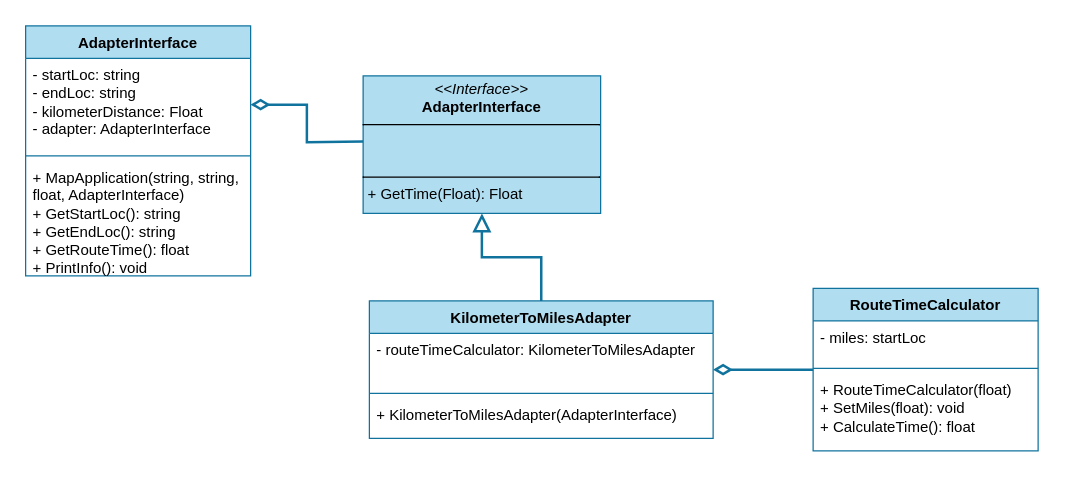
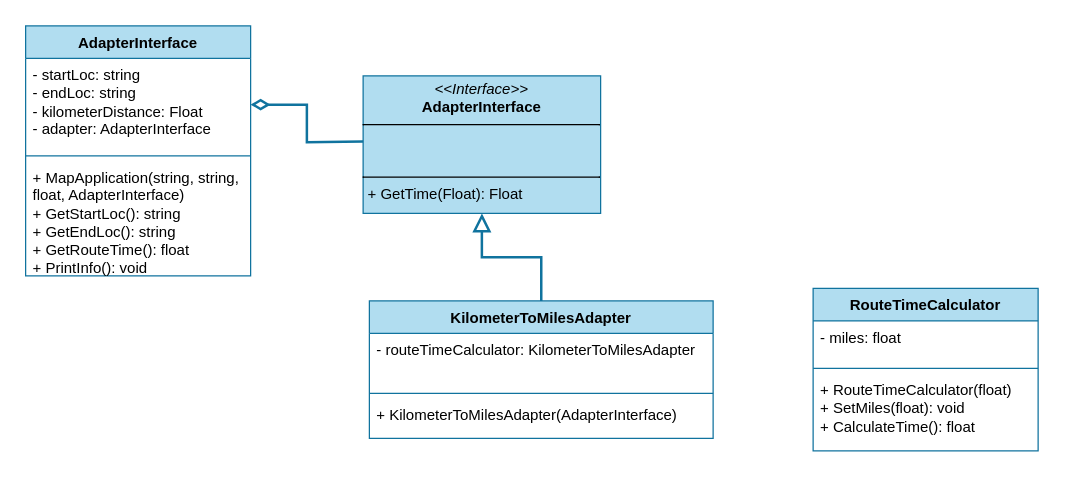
(882, 338) -> (868, 338)
(771, 369) -> none
